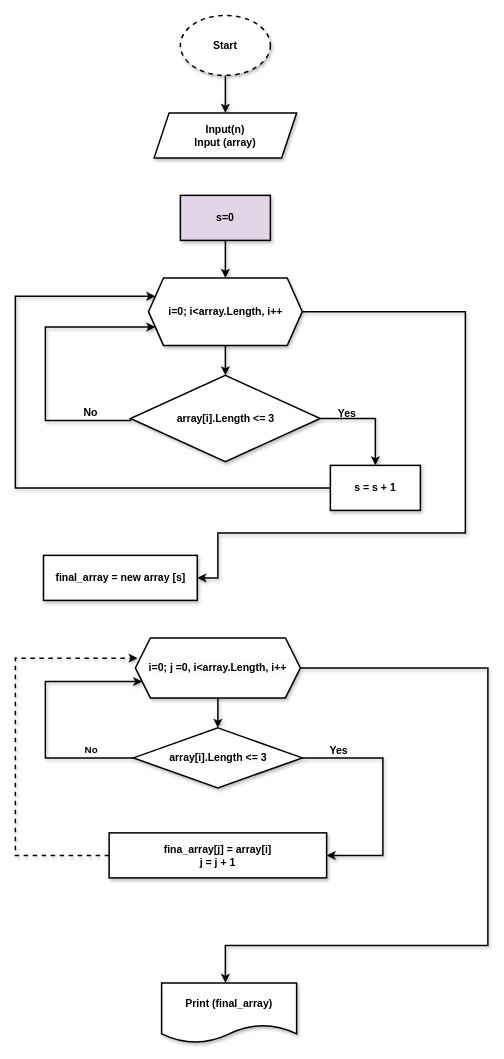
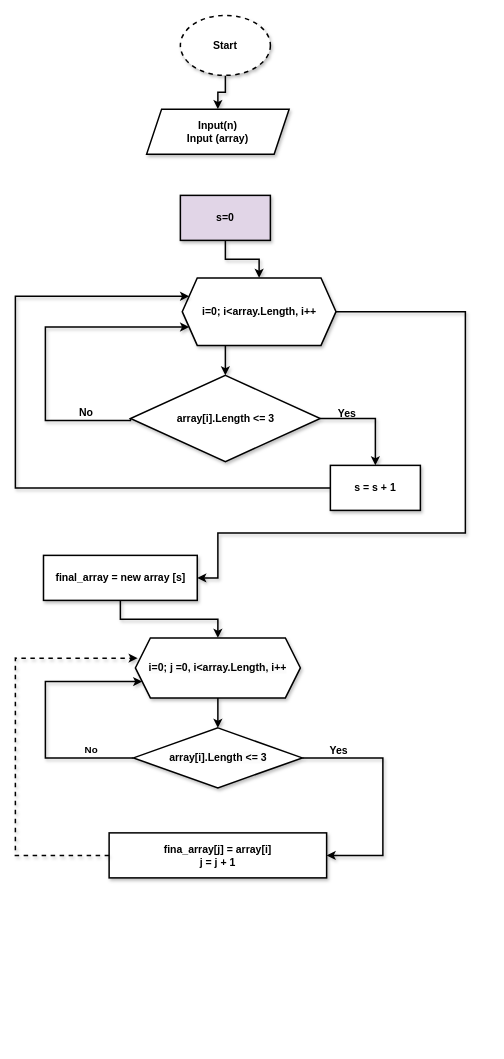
(225, 135) -> (218, 132)
(225, 312) -> (259, 312)
none -> (166, 619)
(488, 859) -> none
(229, 1013) -> none
